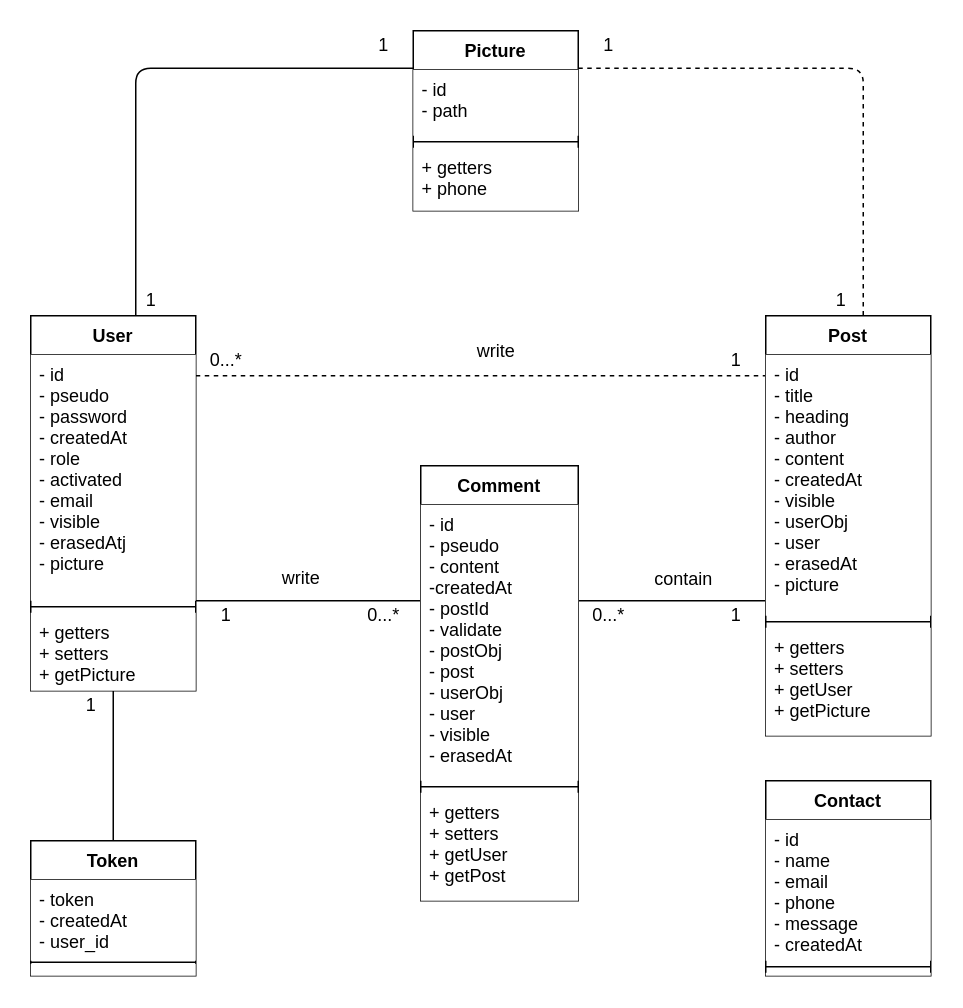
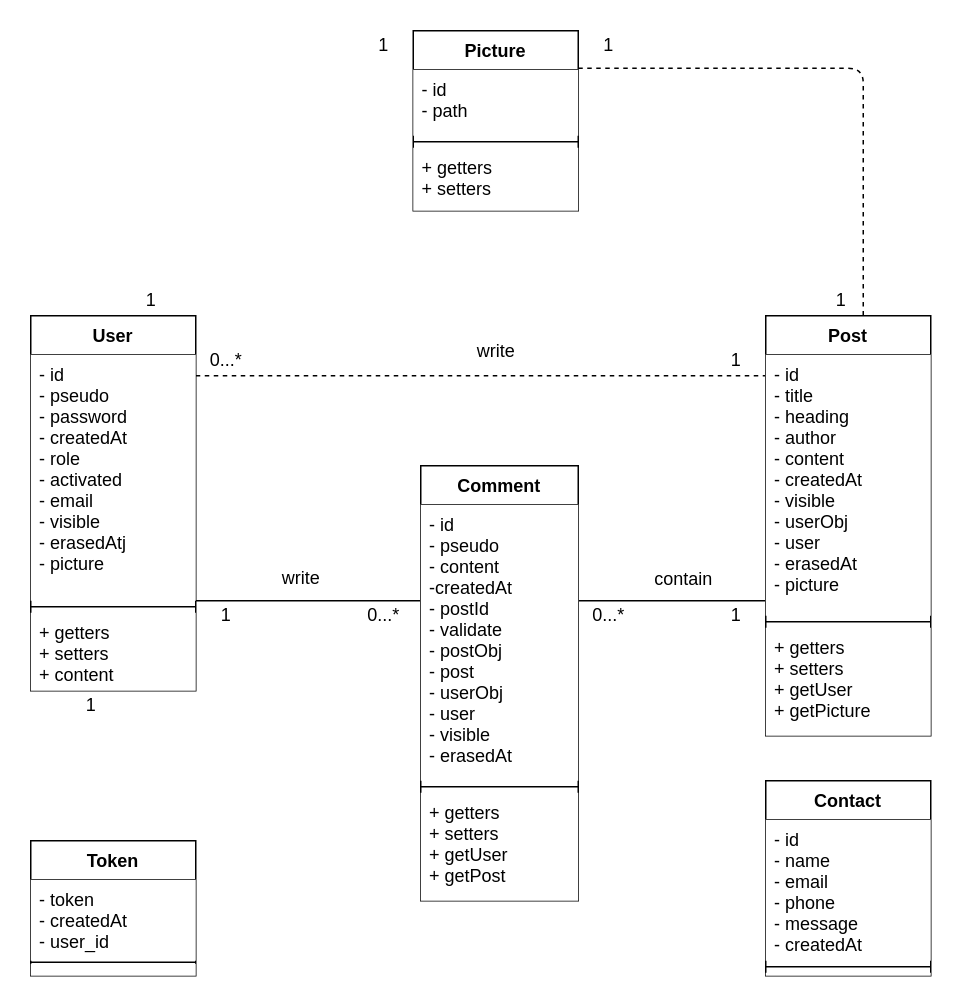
(156, 68) -> none
(465, 168) -> (465, 168)
(82, 633) -> (82, 633)
(113, 767) -> none
